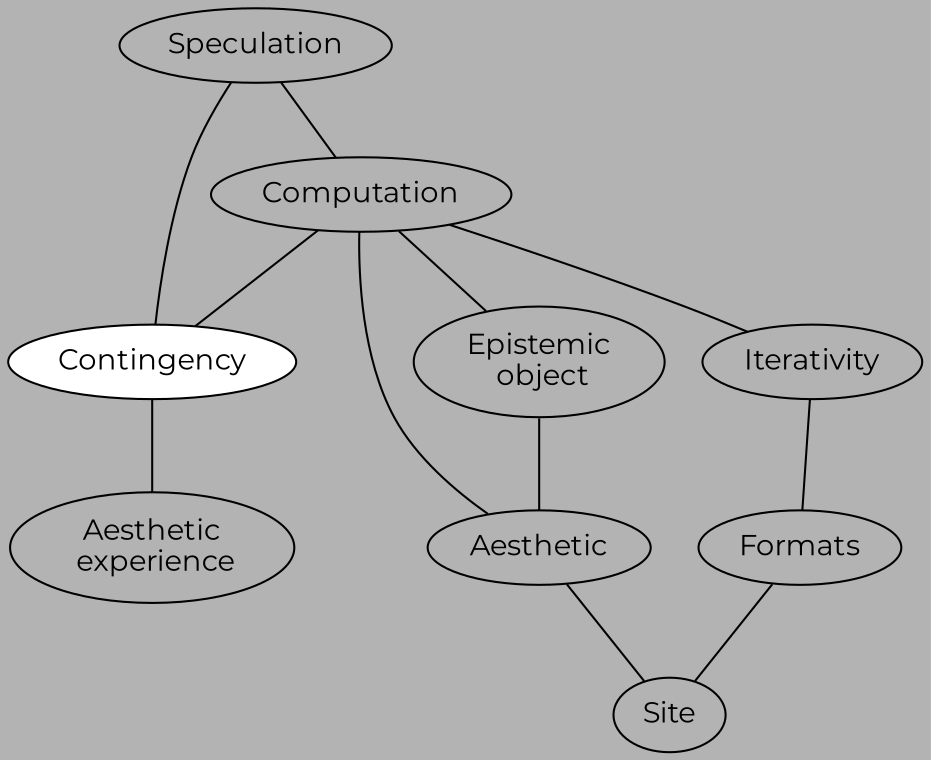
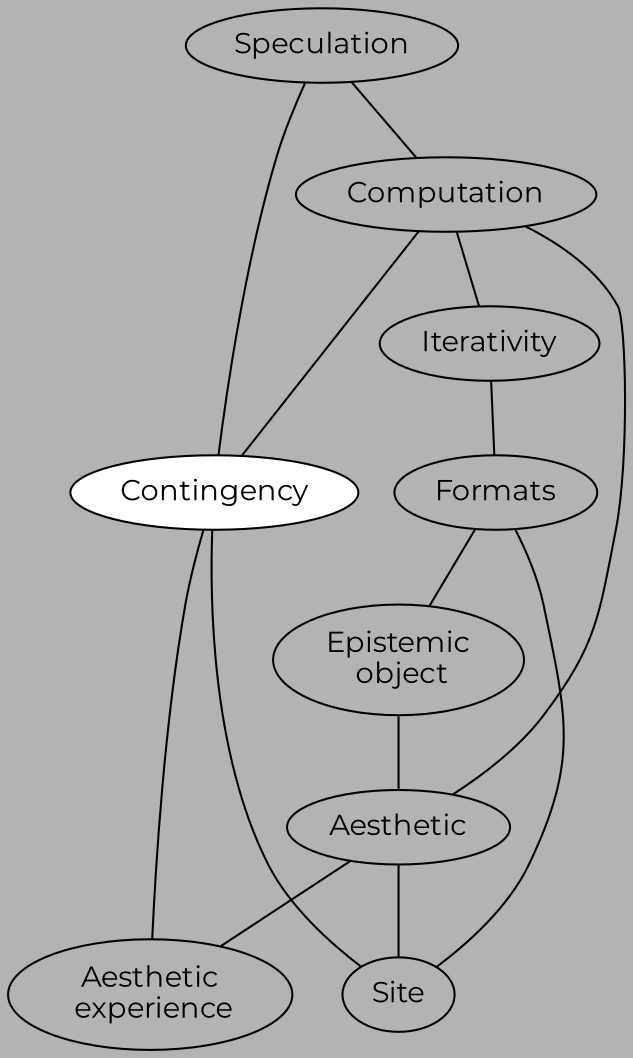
(442, 271) -> (452, 568)
none -> (234, 769)
none -> (279, 908)
